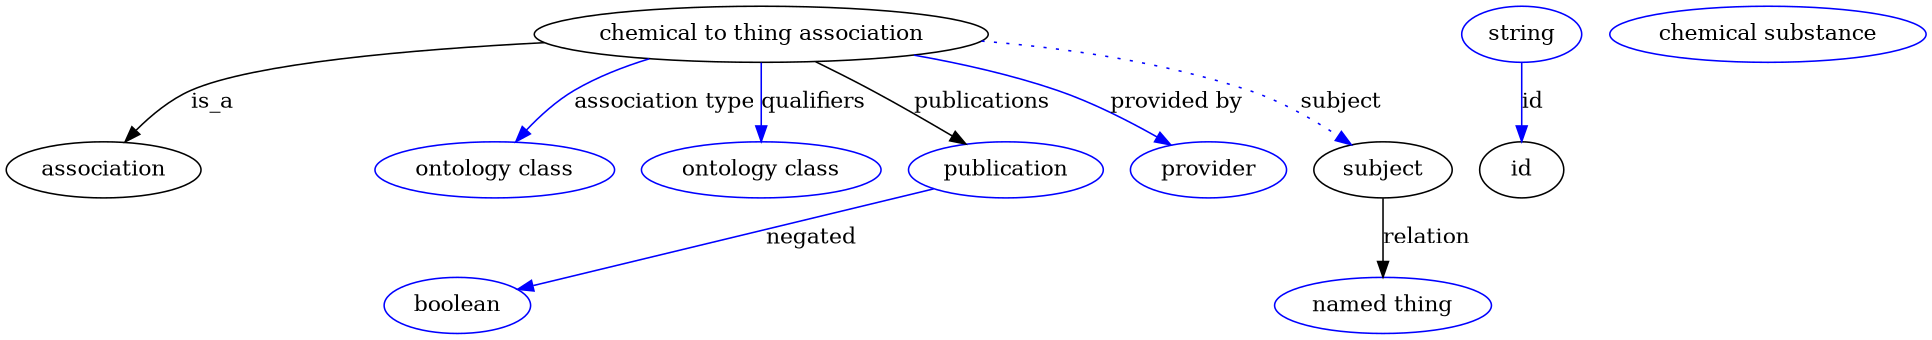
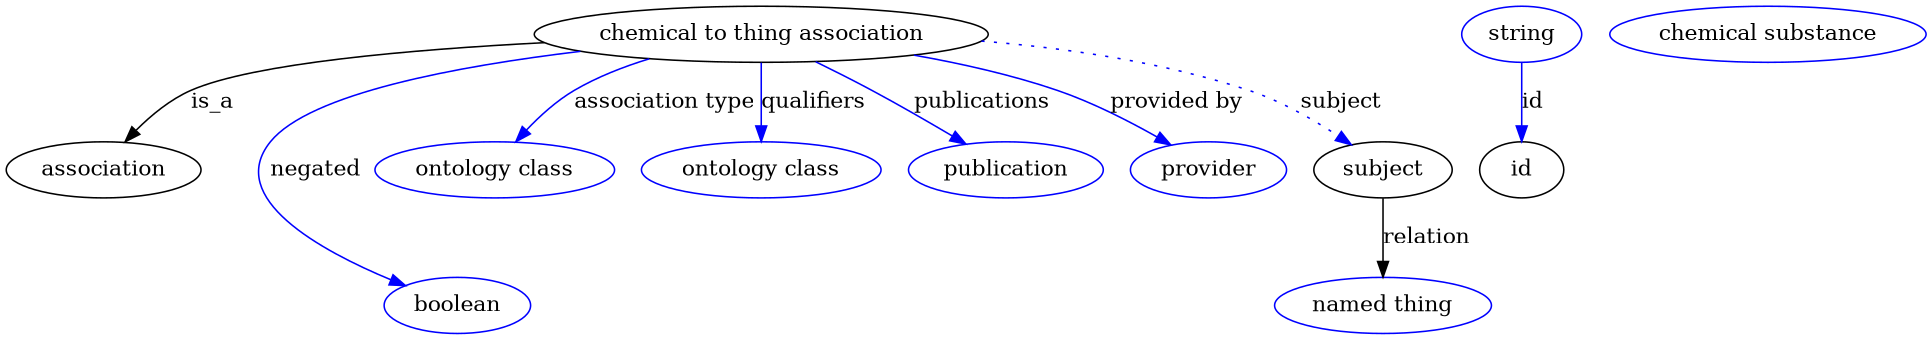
(885, 97) -> (885, 97)
(733, 237) -> (318, 109)
